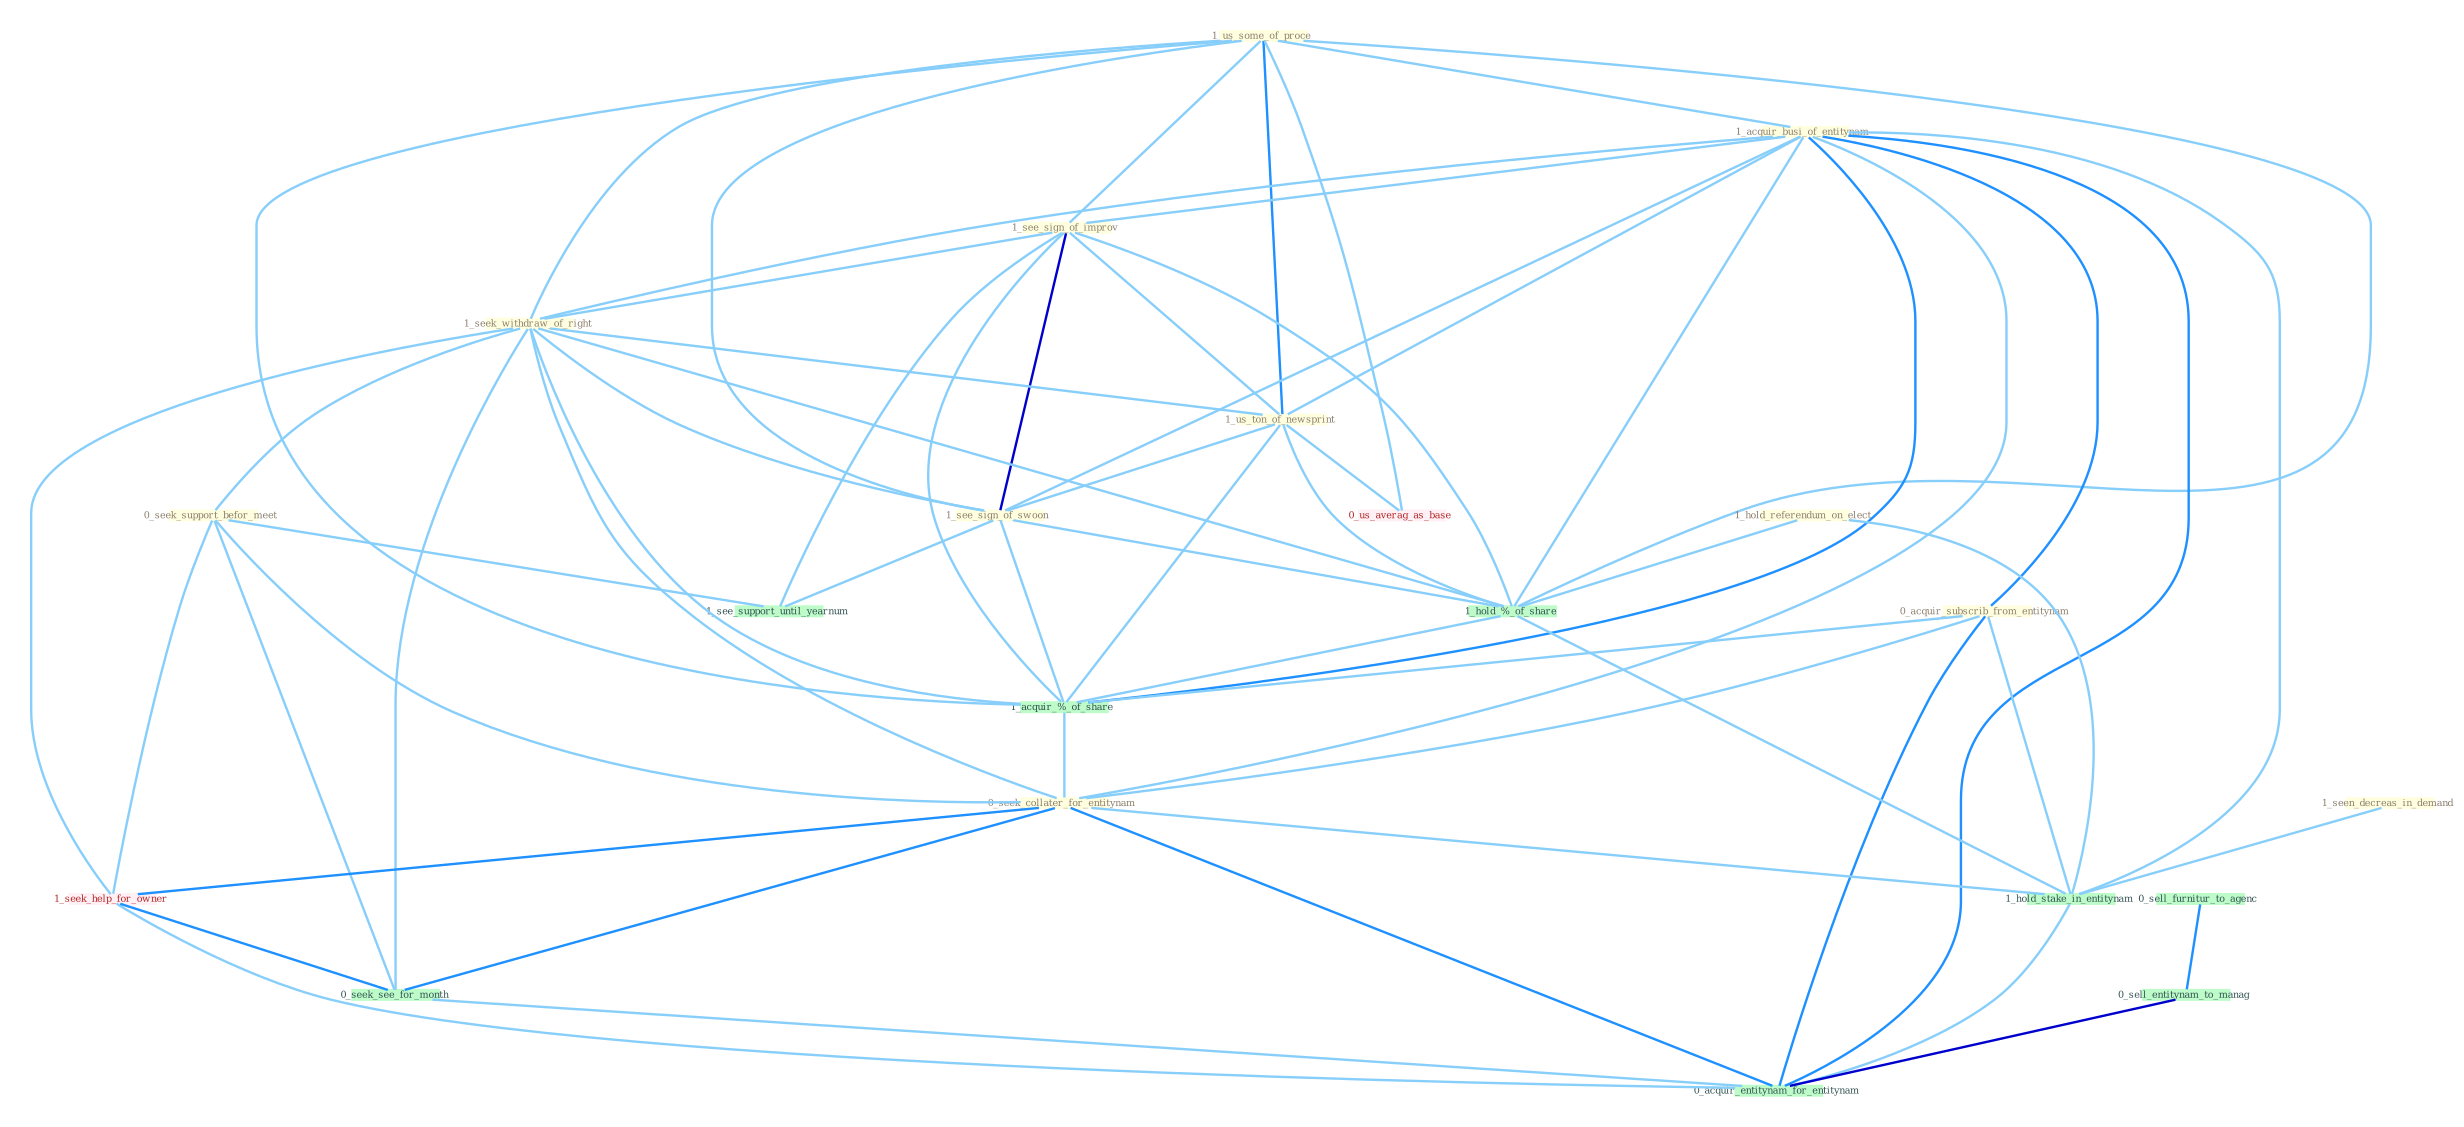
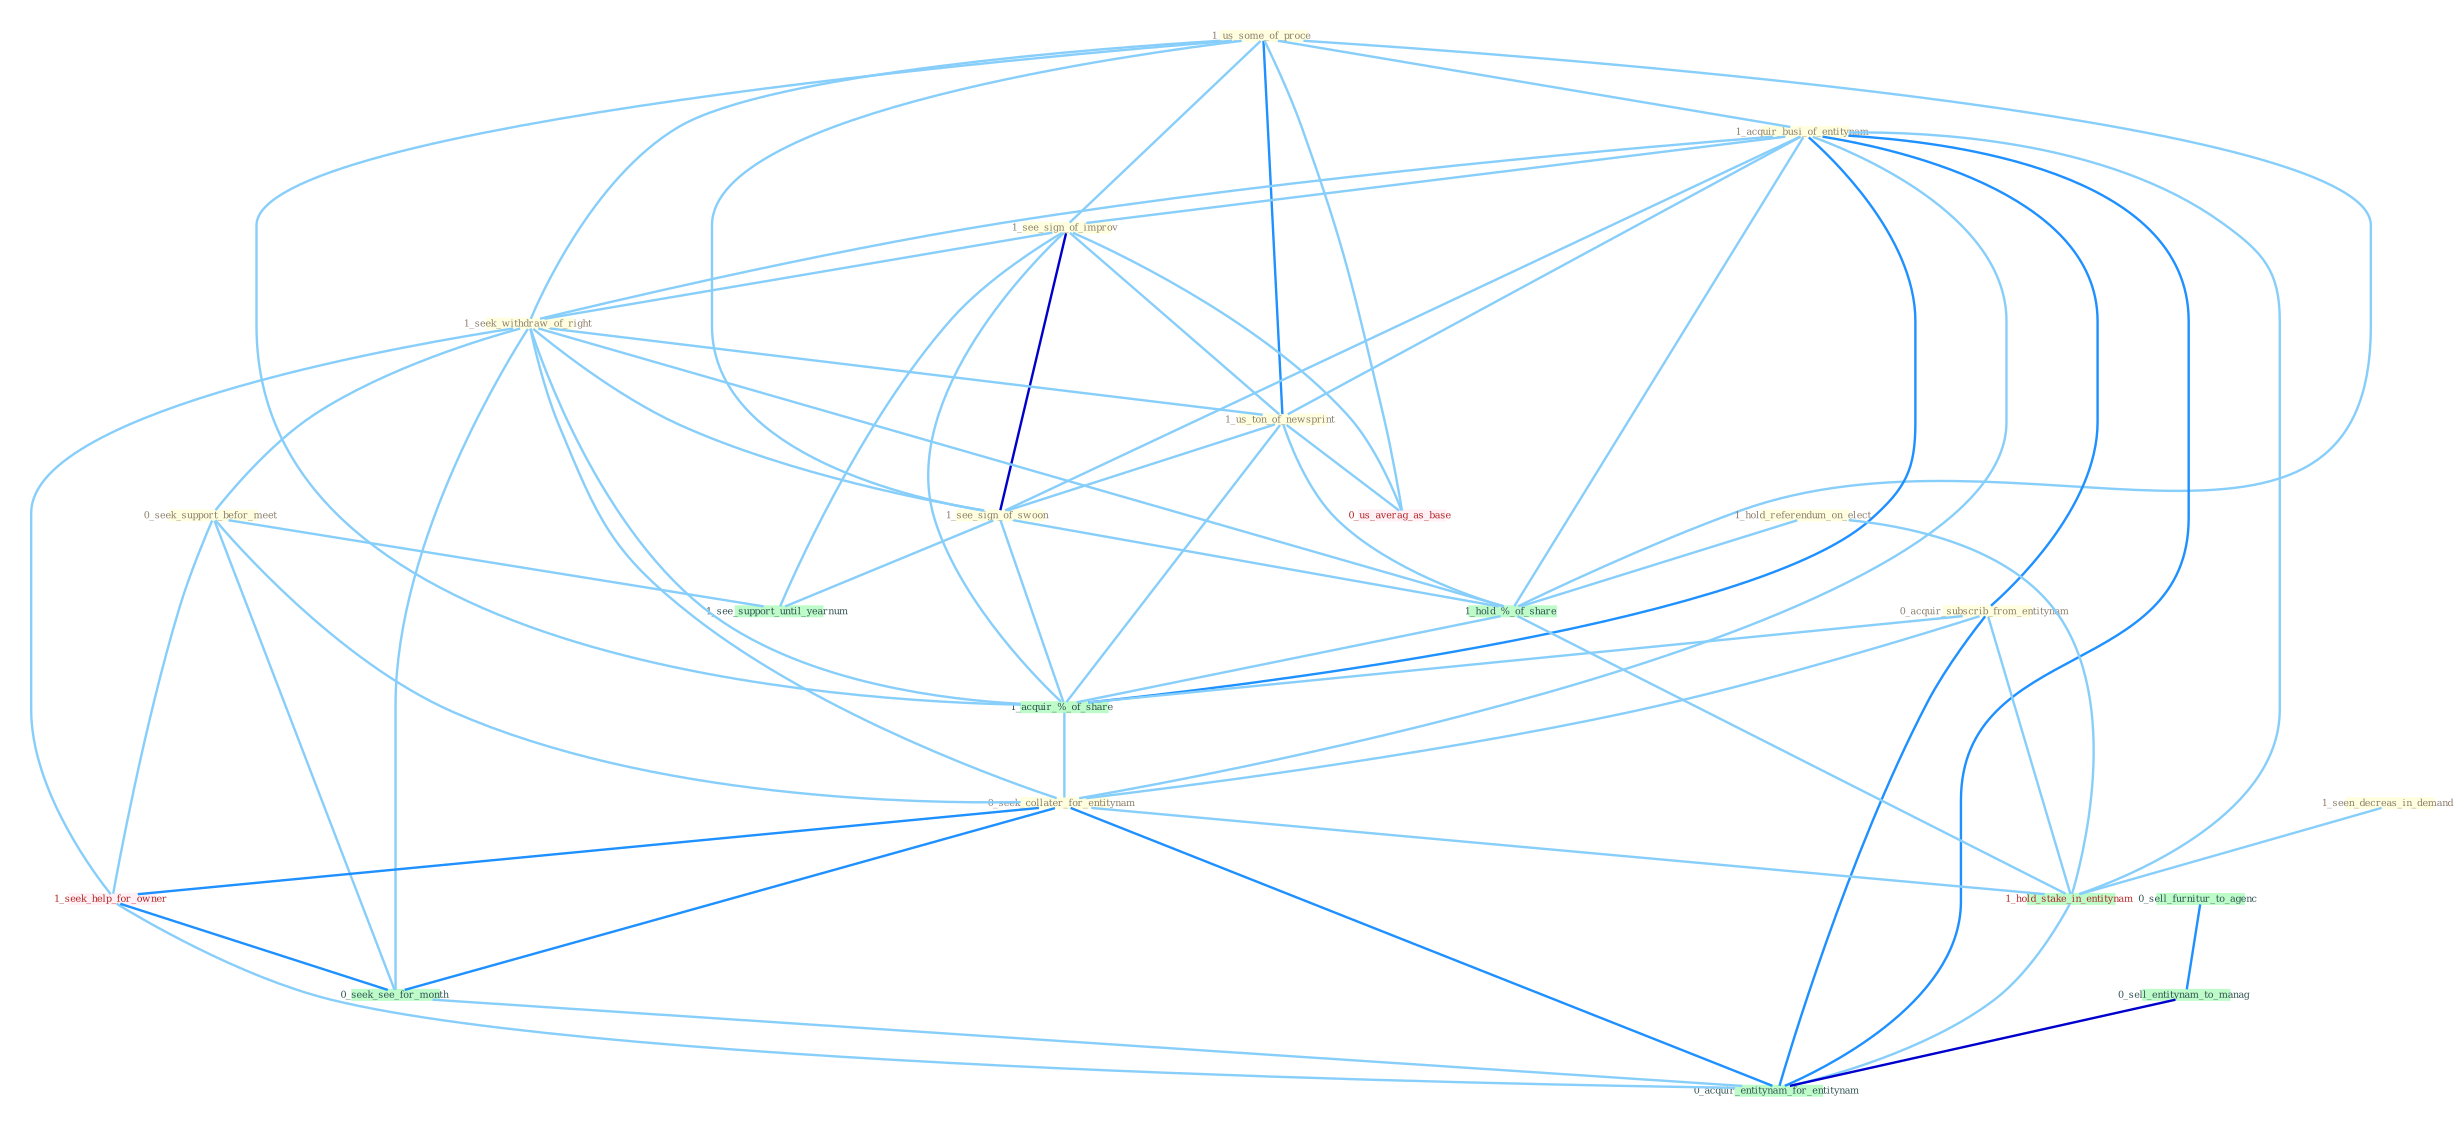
(1304, 340) -> (1255, 336)
(2071, 899) -> (2071, 899)
